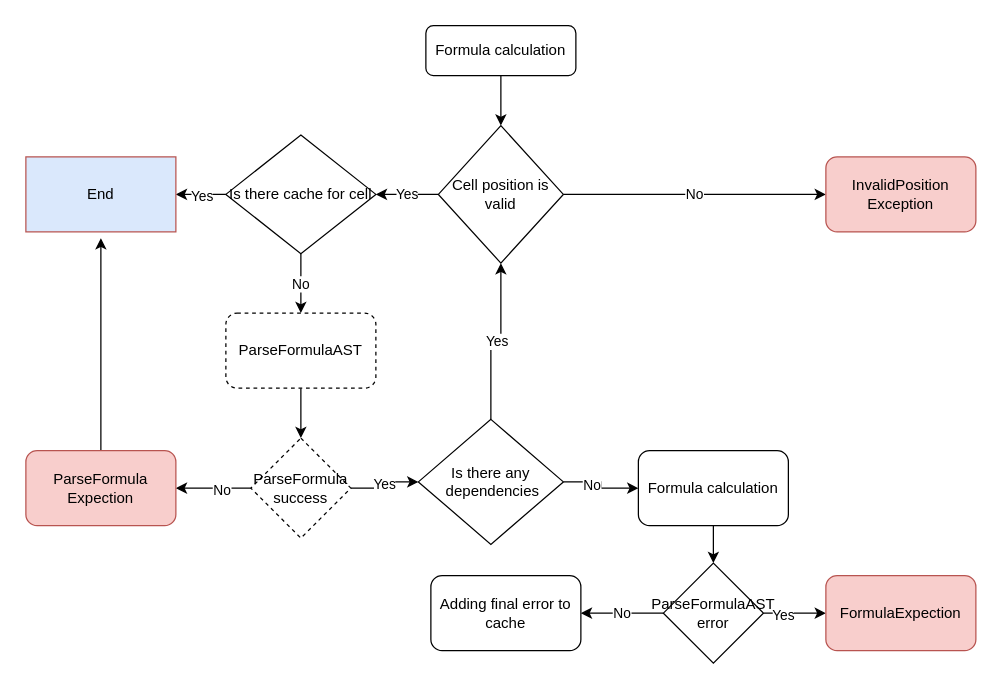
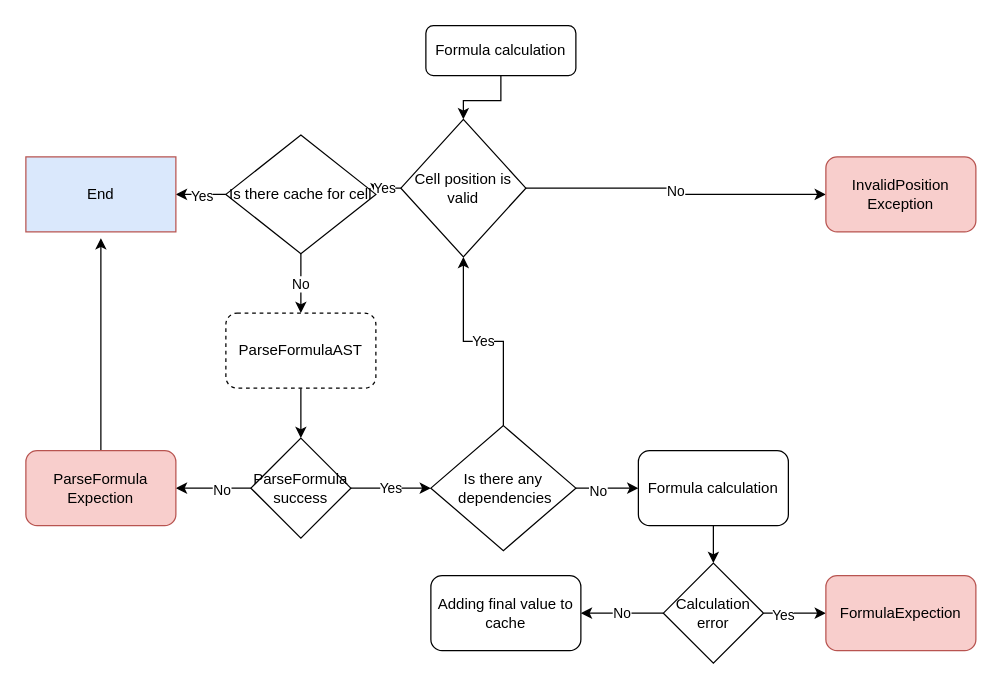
(501, 194) -> (463, 188)
(491, 482) -> (503, 488)
(301, 488) -> (301, 488)
(506, 613) -> (506, 613)
(713, 613) -> (713, 613)
